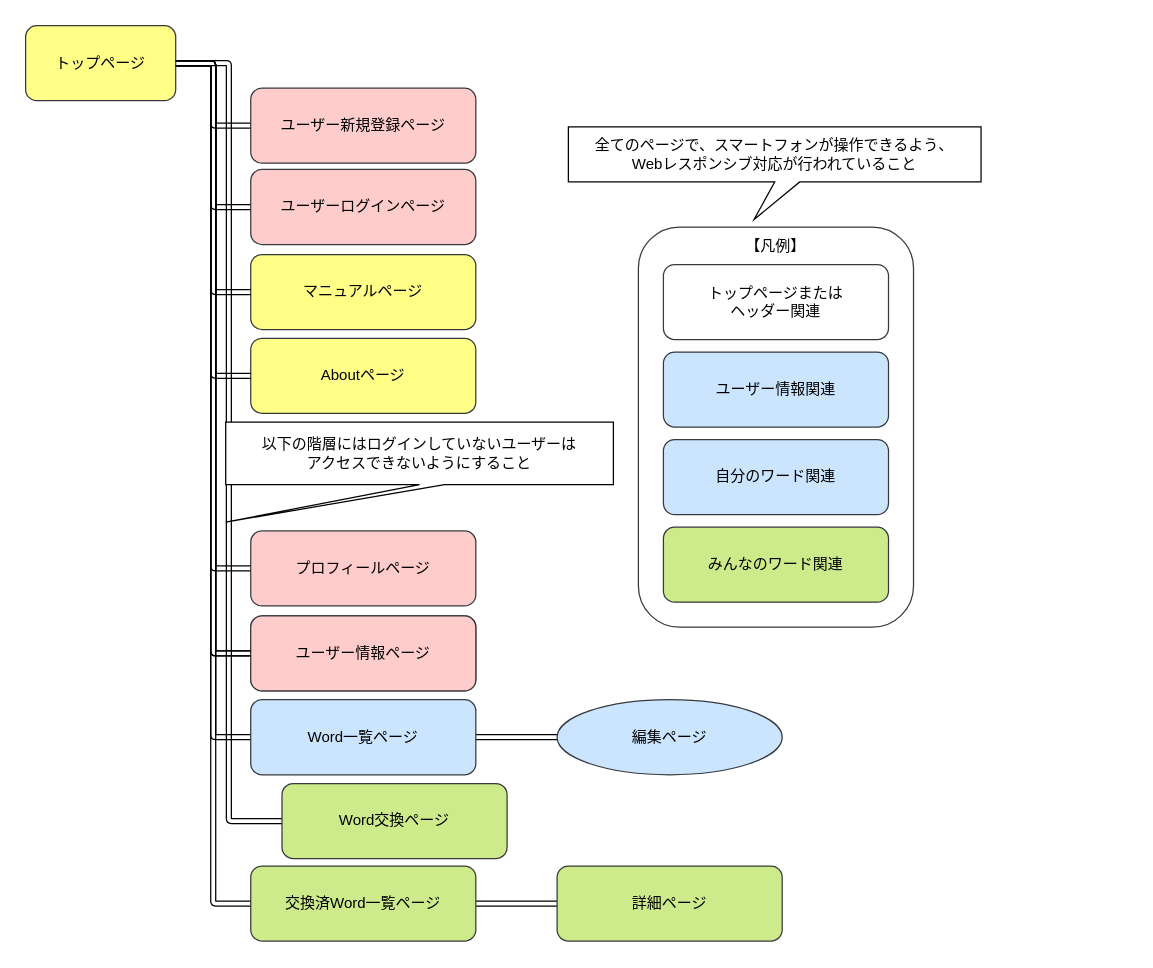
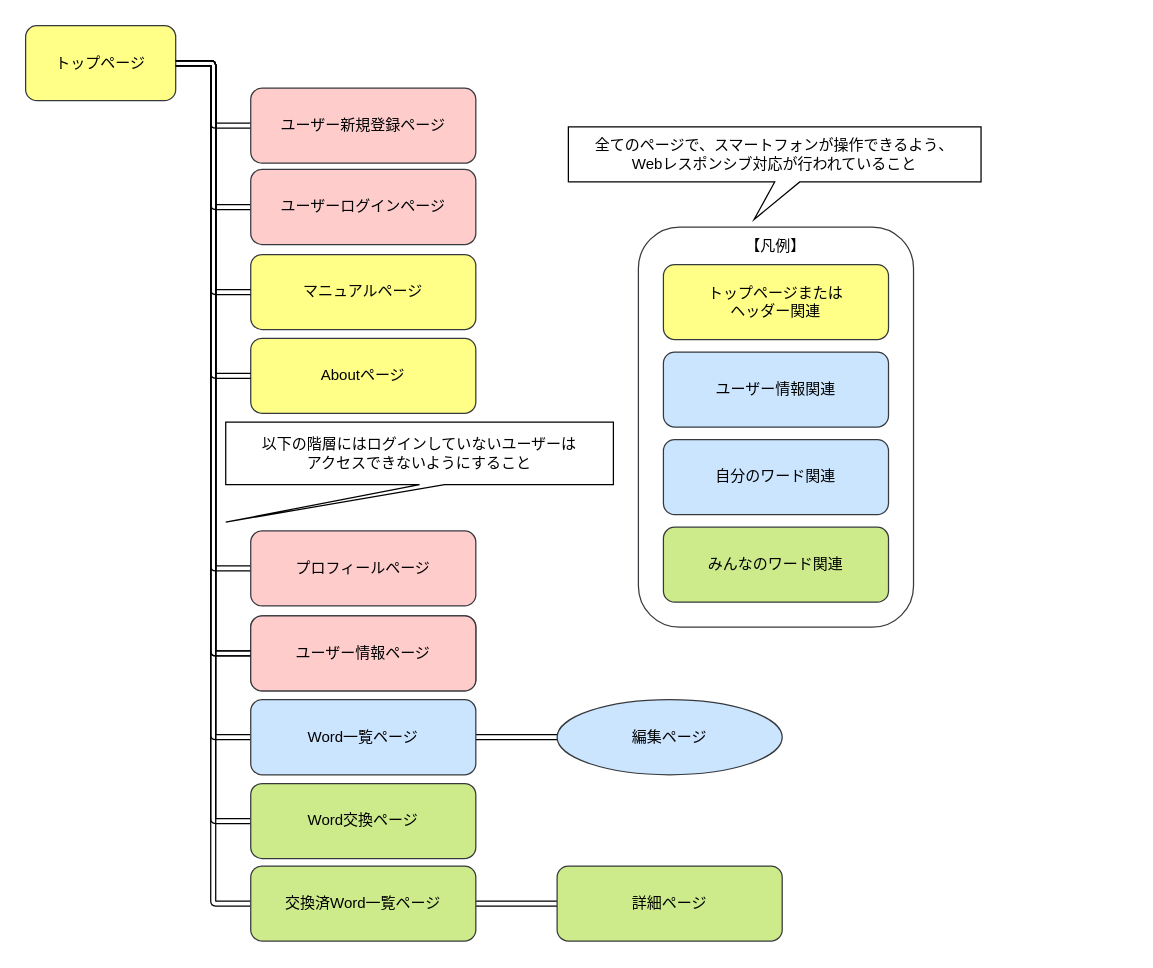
(776, 302) -> (776, 302)
(394, 821) -> (363, 821)
